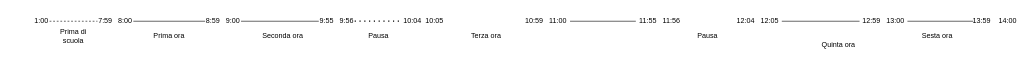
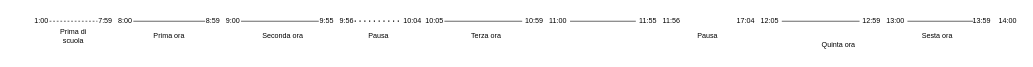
none -> (483, 21)
(759, 21) -> (759, 21)
